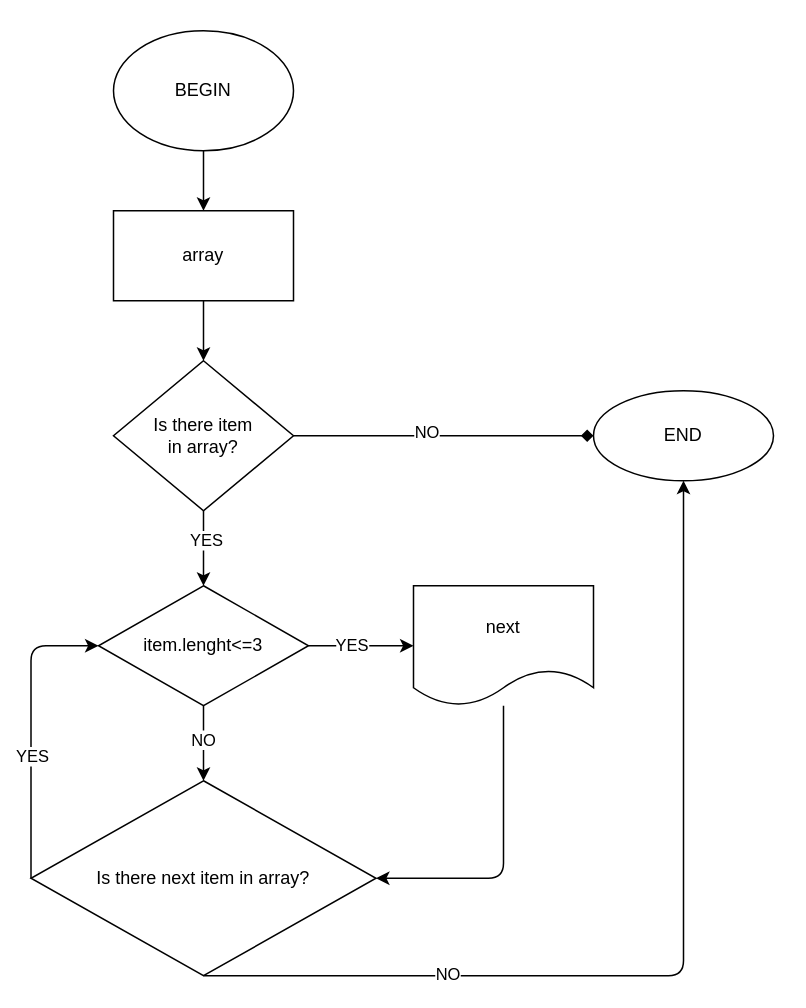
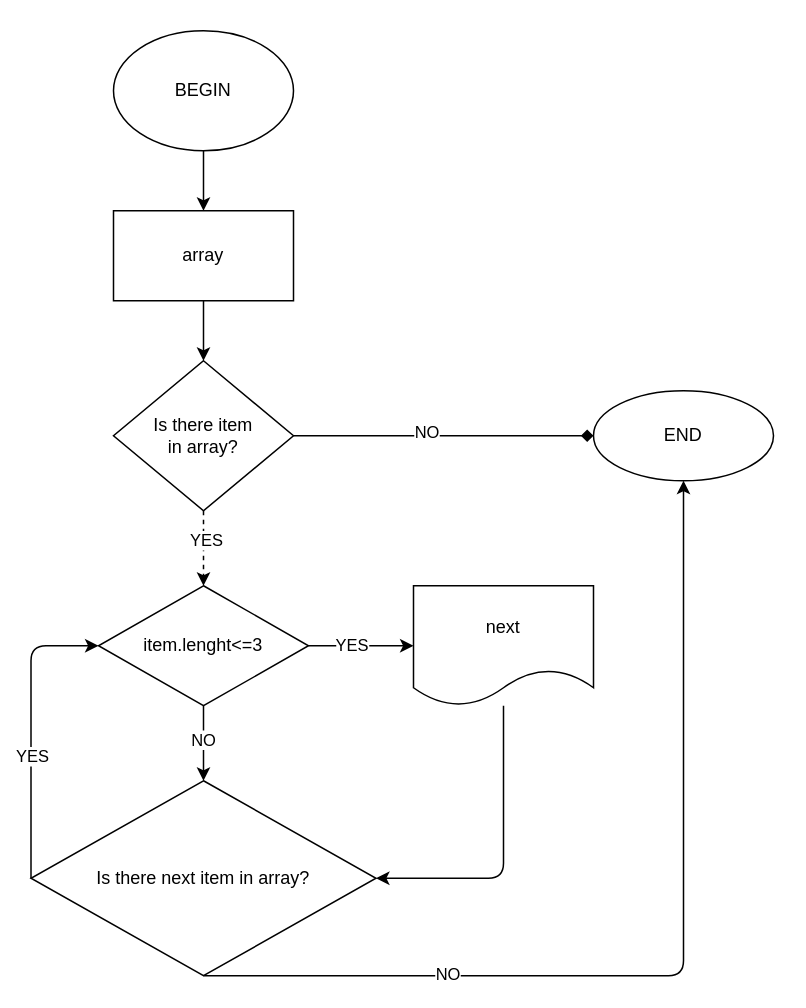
(203, 562) -> (203, 562)
